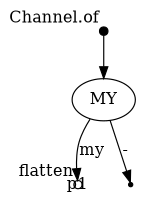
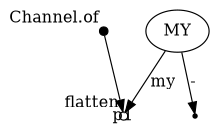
(104, 51) -> (112, 68)
